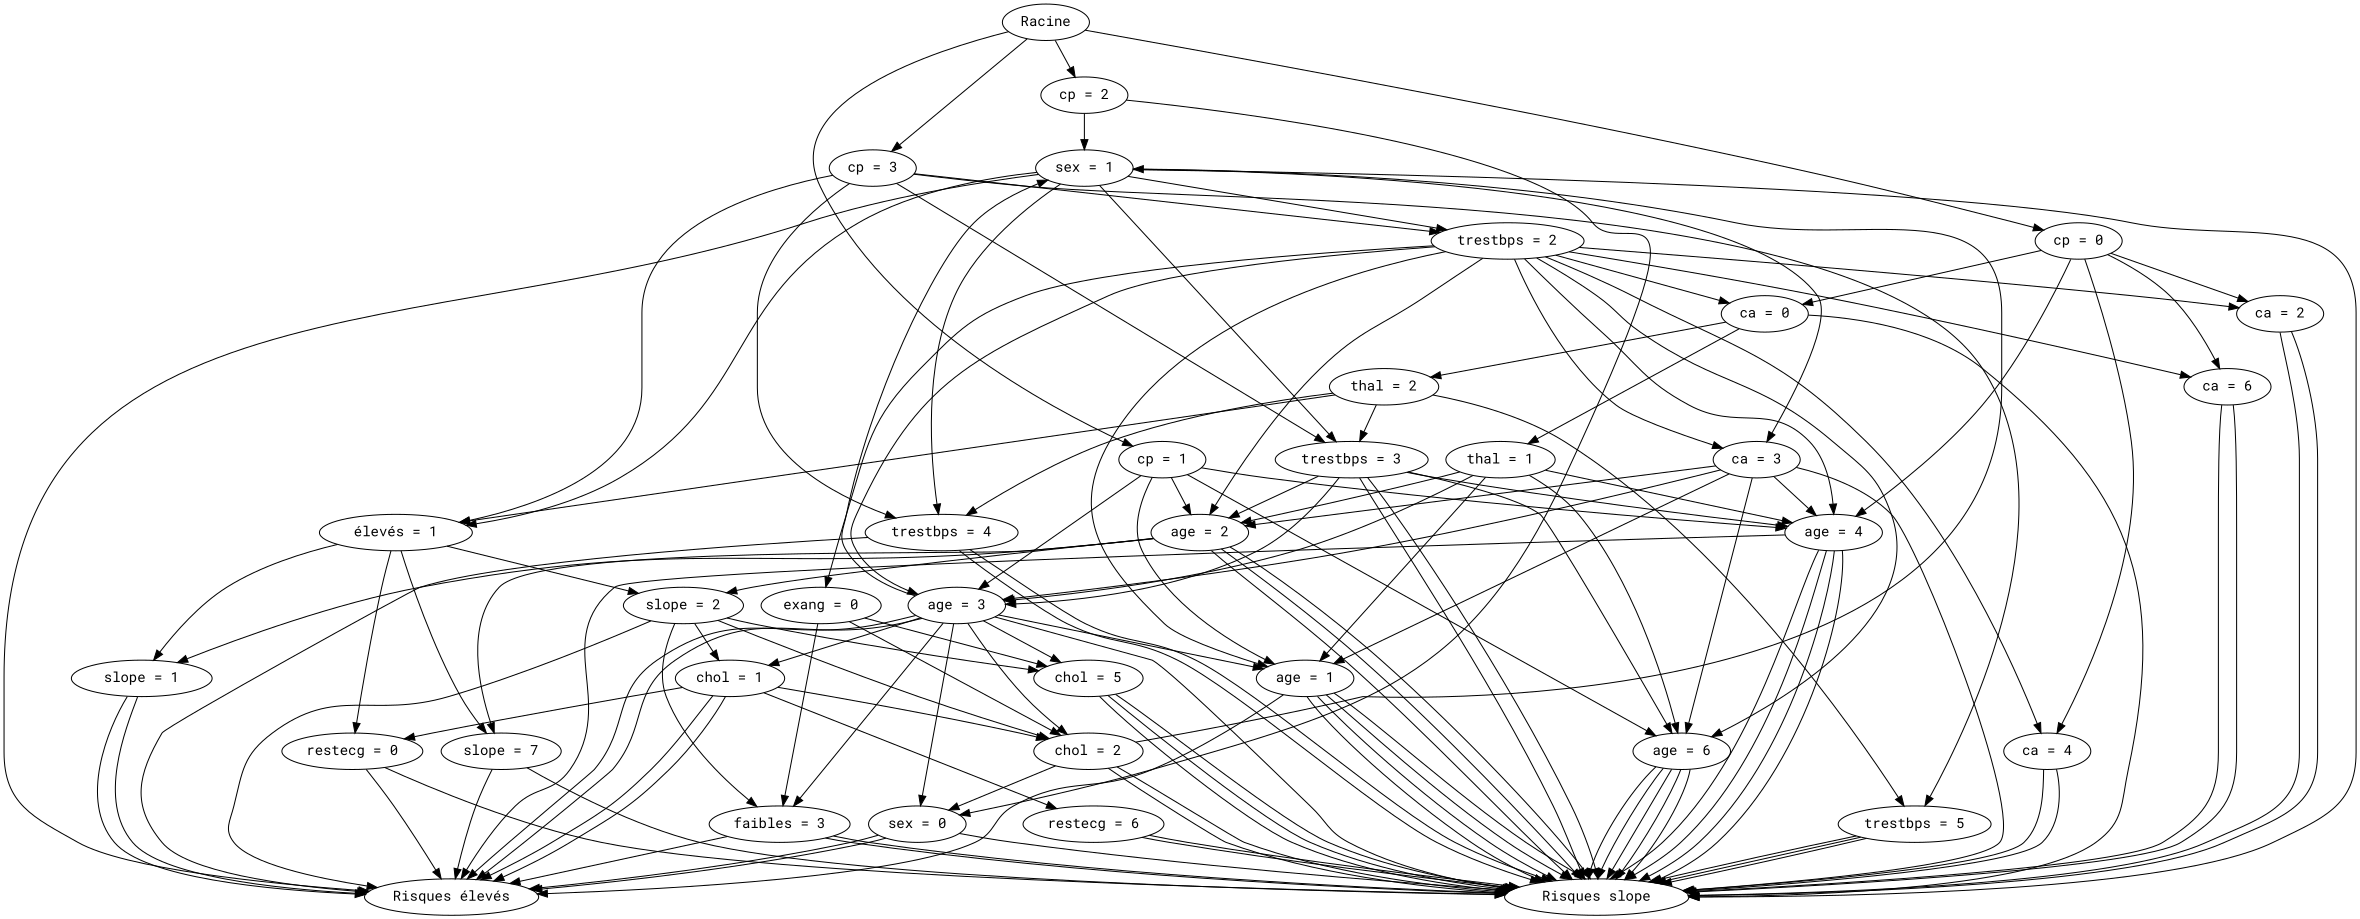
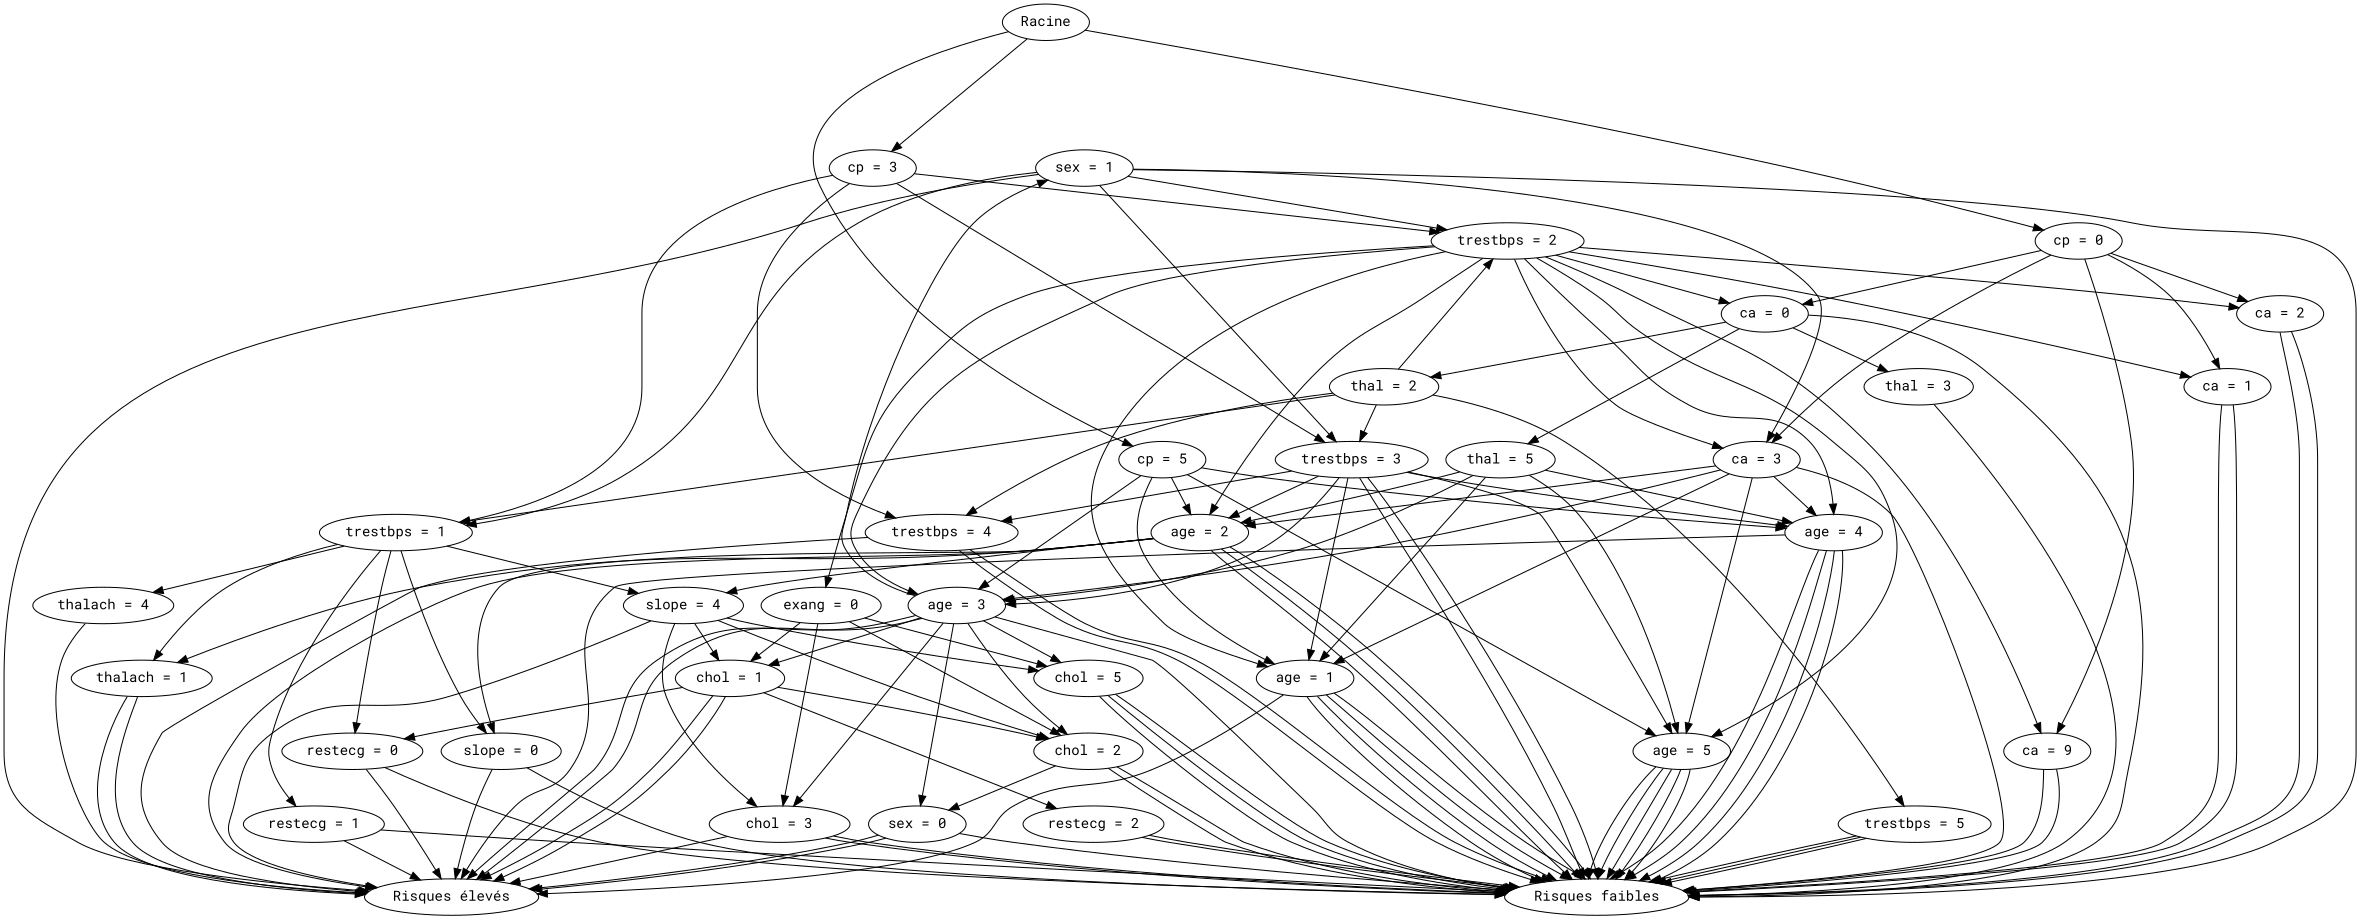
(1084, 95) -> none
(1689, 237) -> none
none -> (1442, 318)
(945, 322) -> (1152, 495)
none -> (1919, 387)
(2228, 387) -> (2228, 387)
(1986, 400) -> (1900, 338)
(1986, 450) -> none
(1162, 460) -> (1162, 460)
(1501, 460) -> (1501, 460)
(396, 533) -> (396, 533)
none -> (479, 587)
none -> (103, 605)
(683, 605) -> (683, 605)
(1062, 628) -> (1329, 564)
none -> (781, 638)
(142, 678) -> (142, 678)
(501, 751) -> (501, 751)
(1682, 751) -> (1682, 751)
(2047, 751) -> (2047, 751)
none -> (314, 824)
(780, 824) -> (780, 824)
(1094, 824) -> (1094, 824)
(1597, 897) -> (1597, 897)
